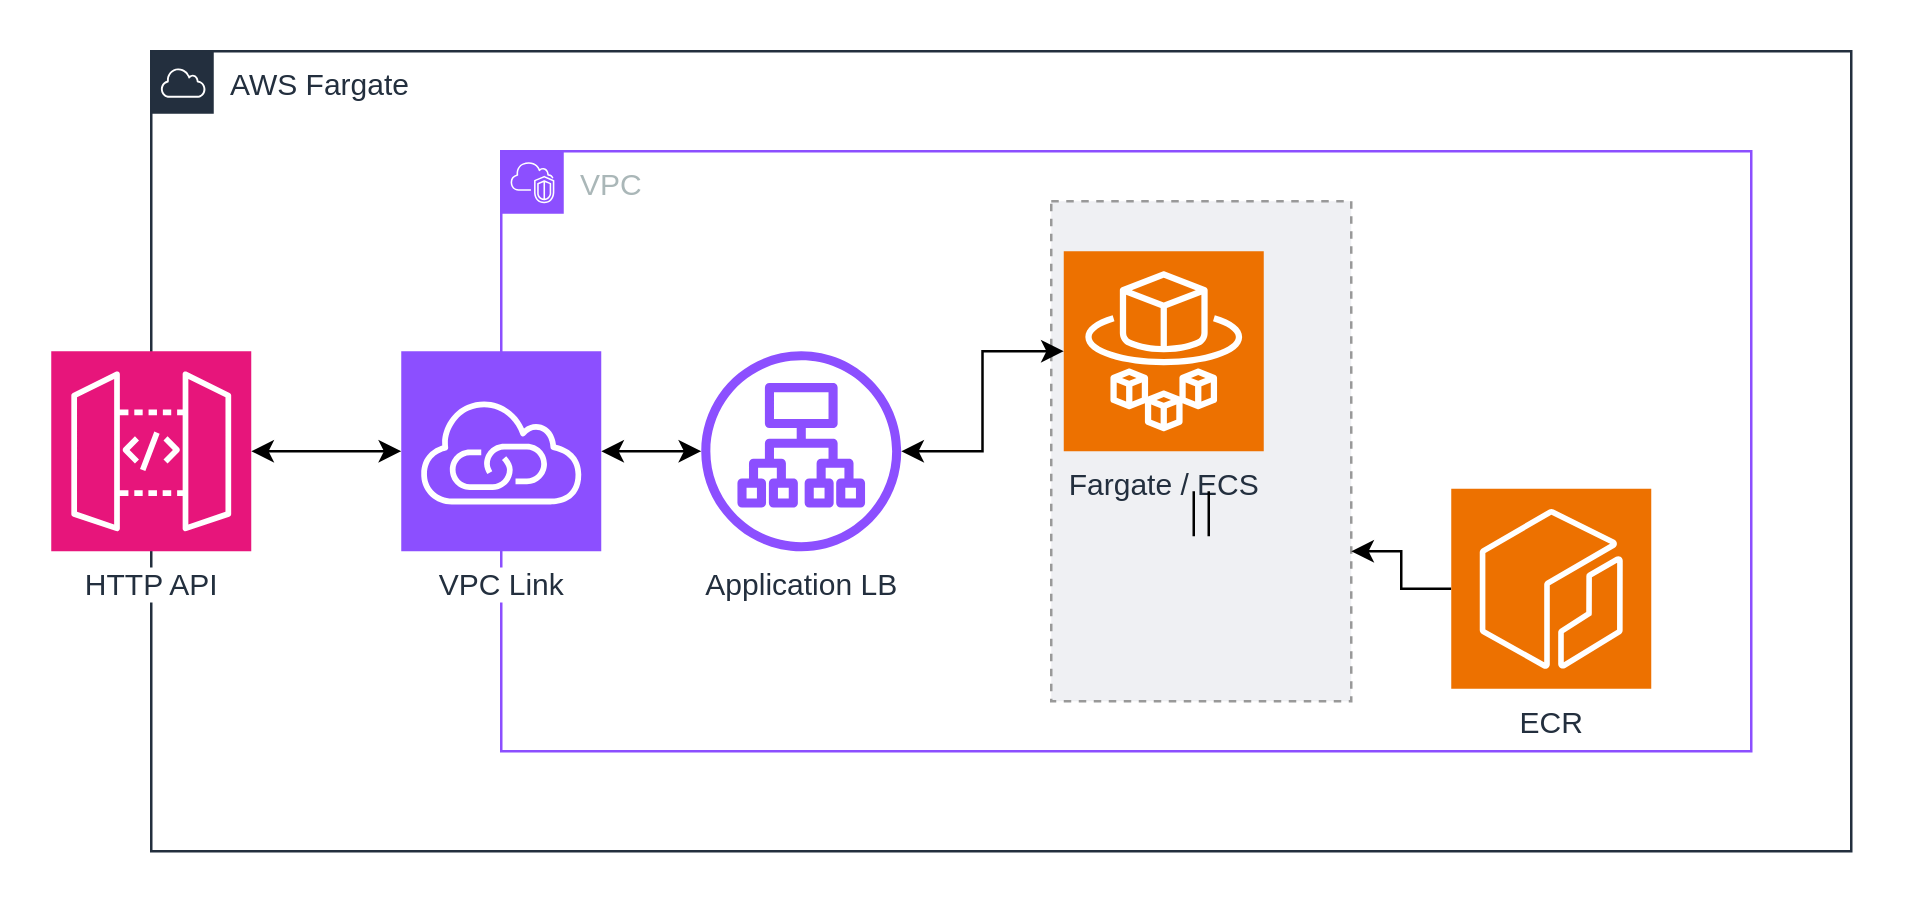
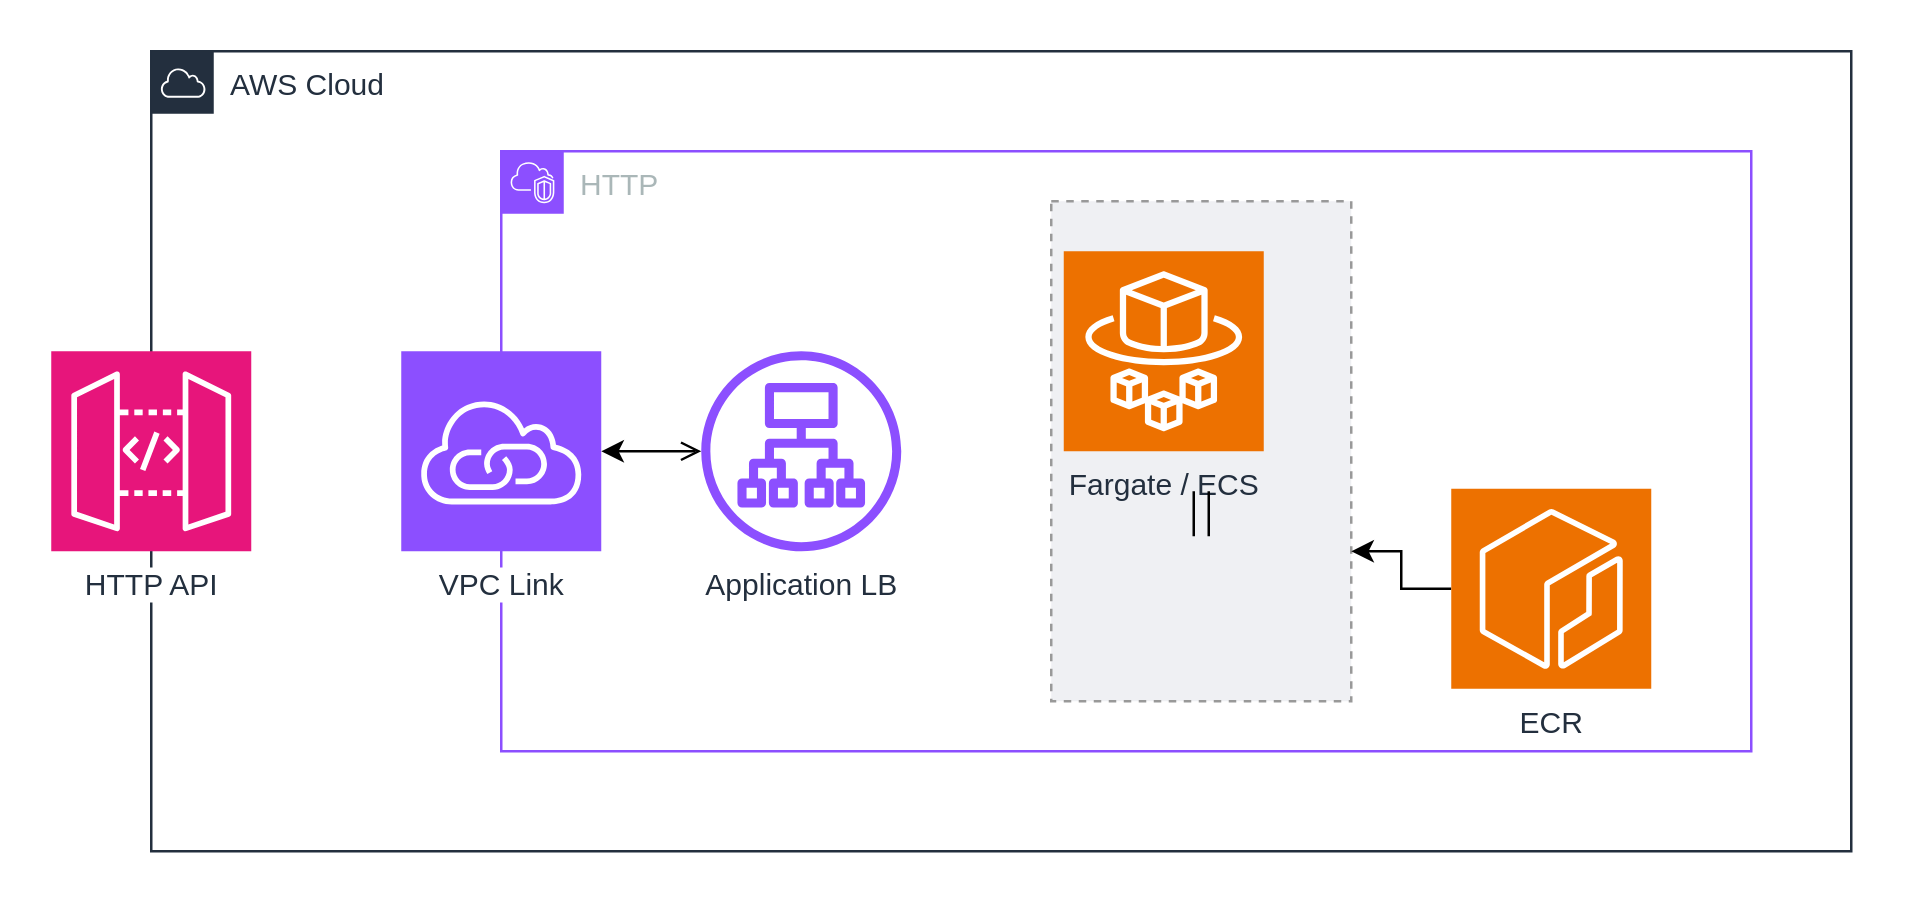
(320, 87) -> (299, 87)
(606, 187) -> (615, 187)
(983, 401) -> none
(326, 451) -> none
(683, 451) -> (687, 451)
